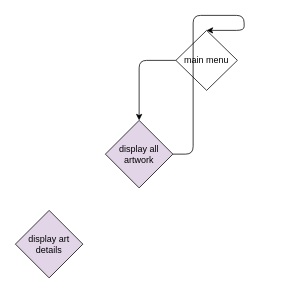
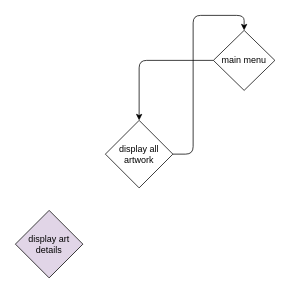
(207, 60) -> (244, 60)
(139, 154) -> (139, 154)
